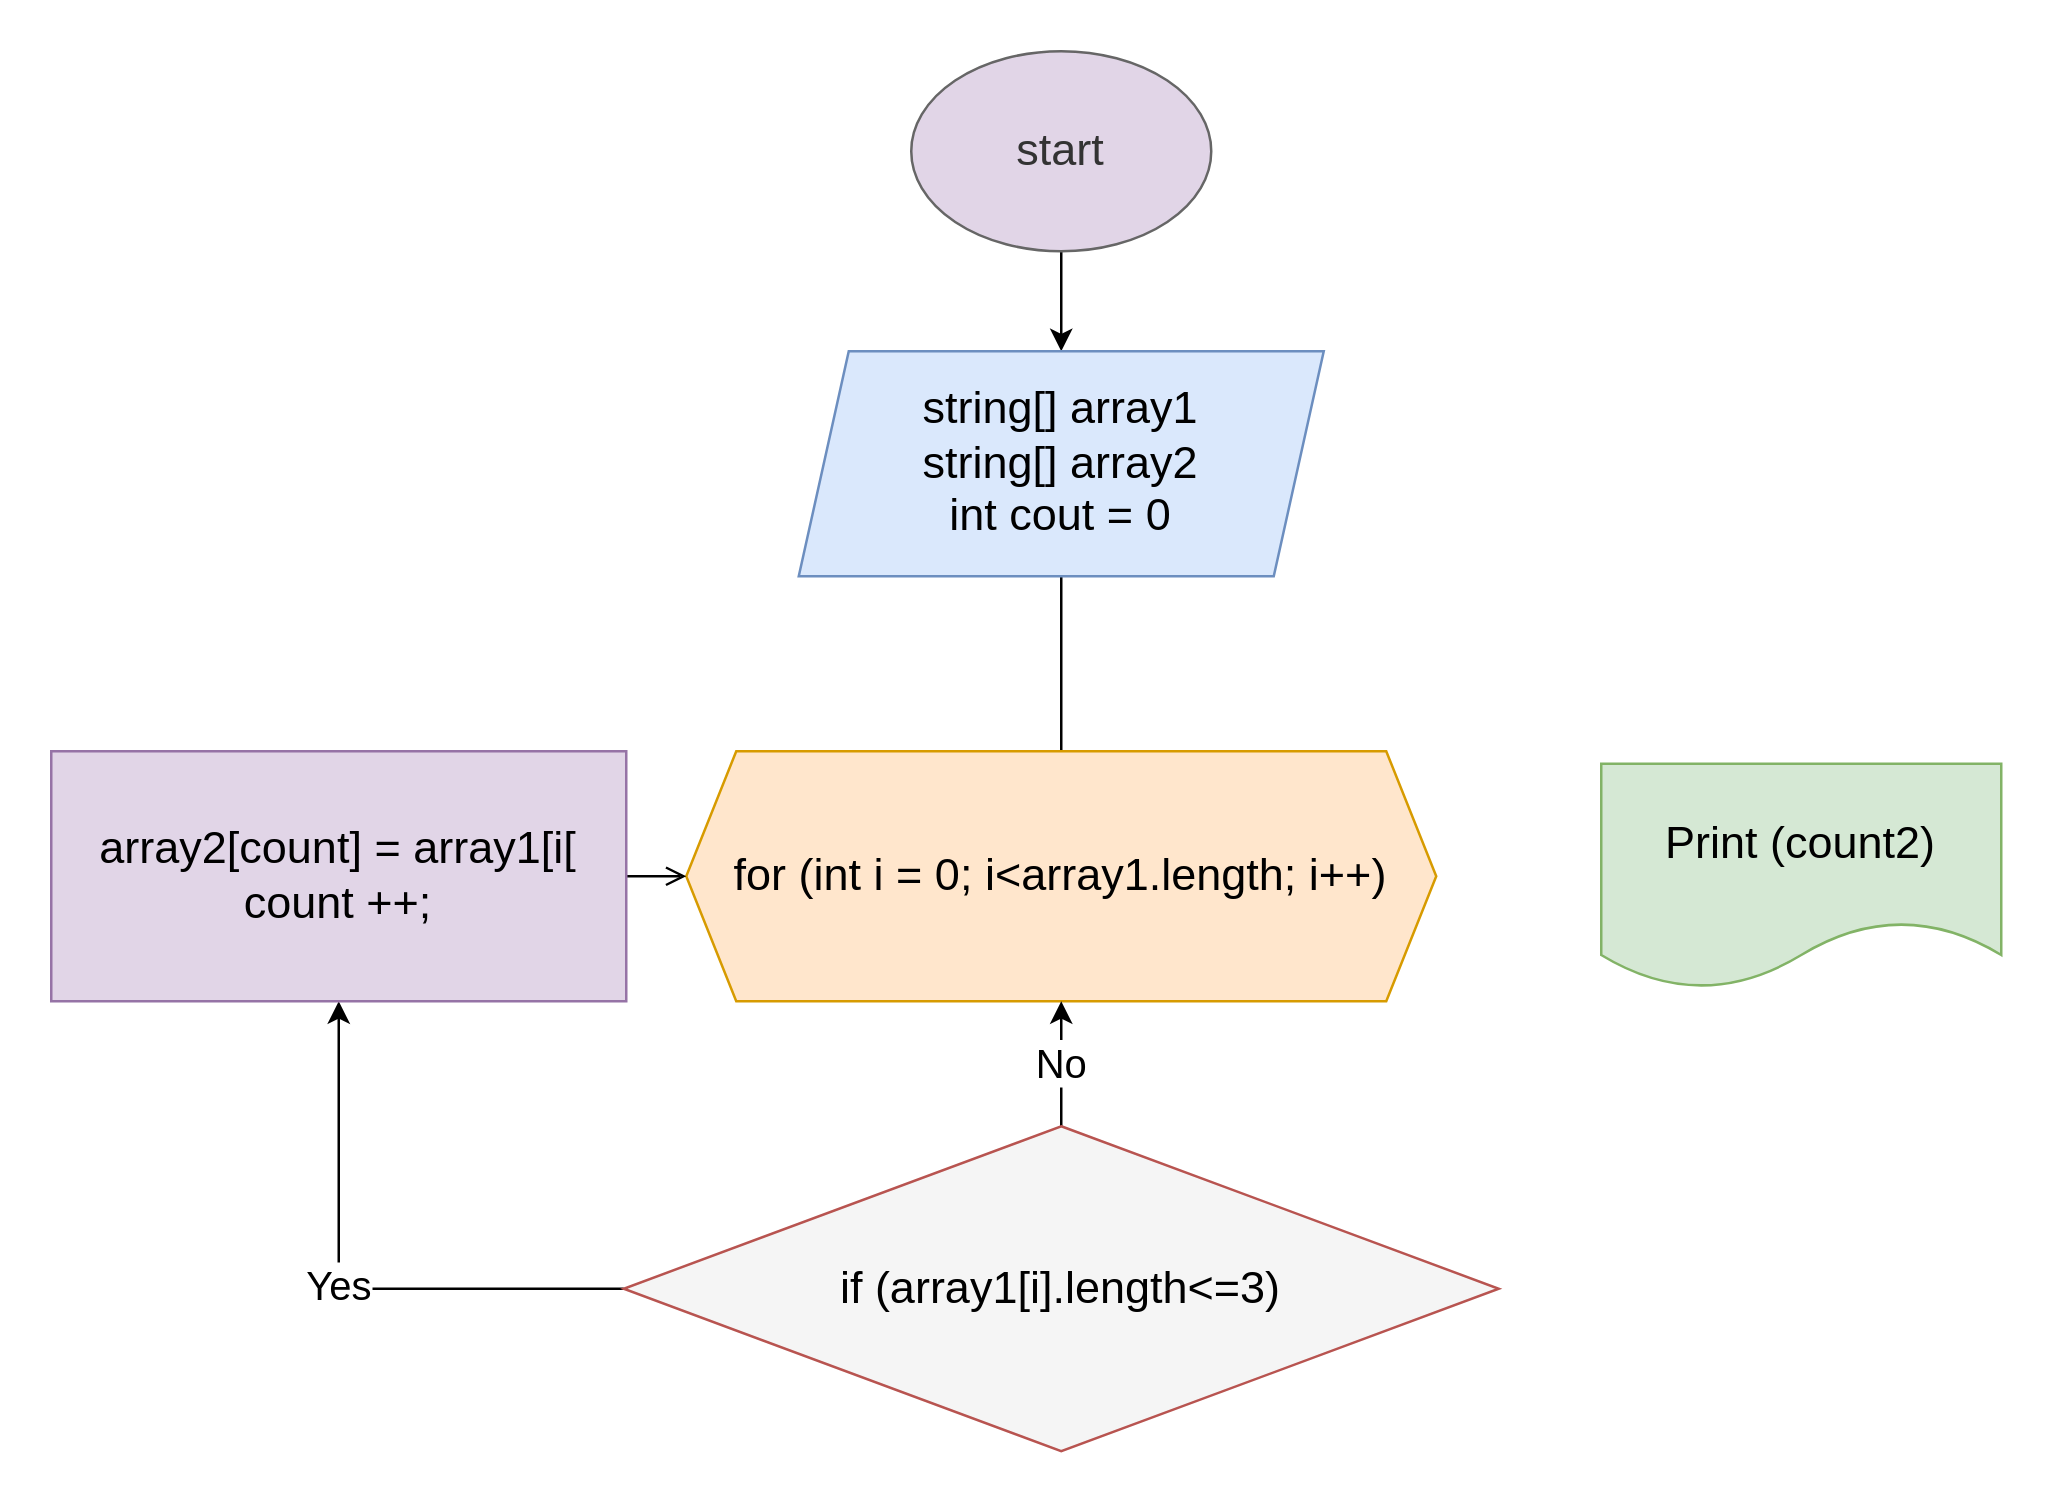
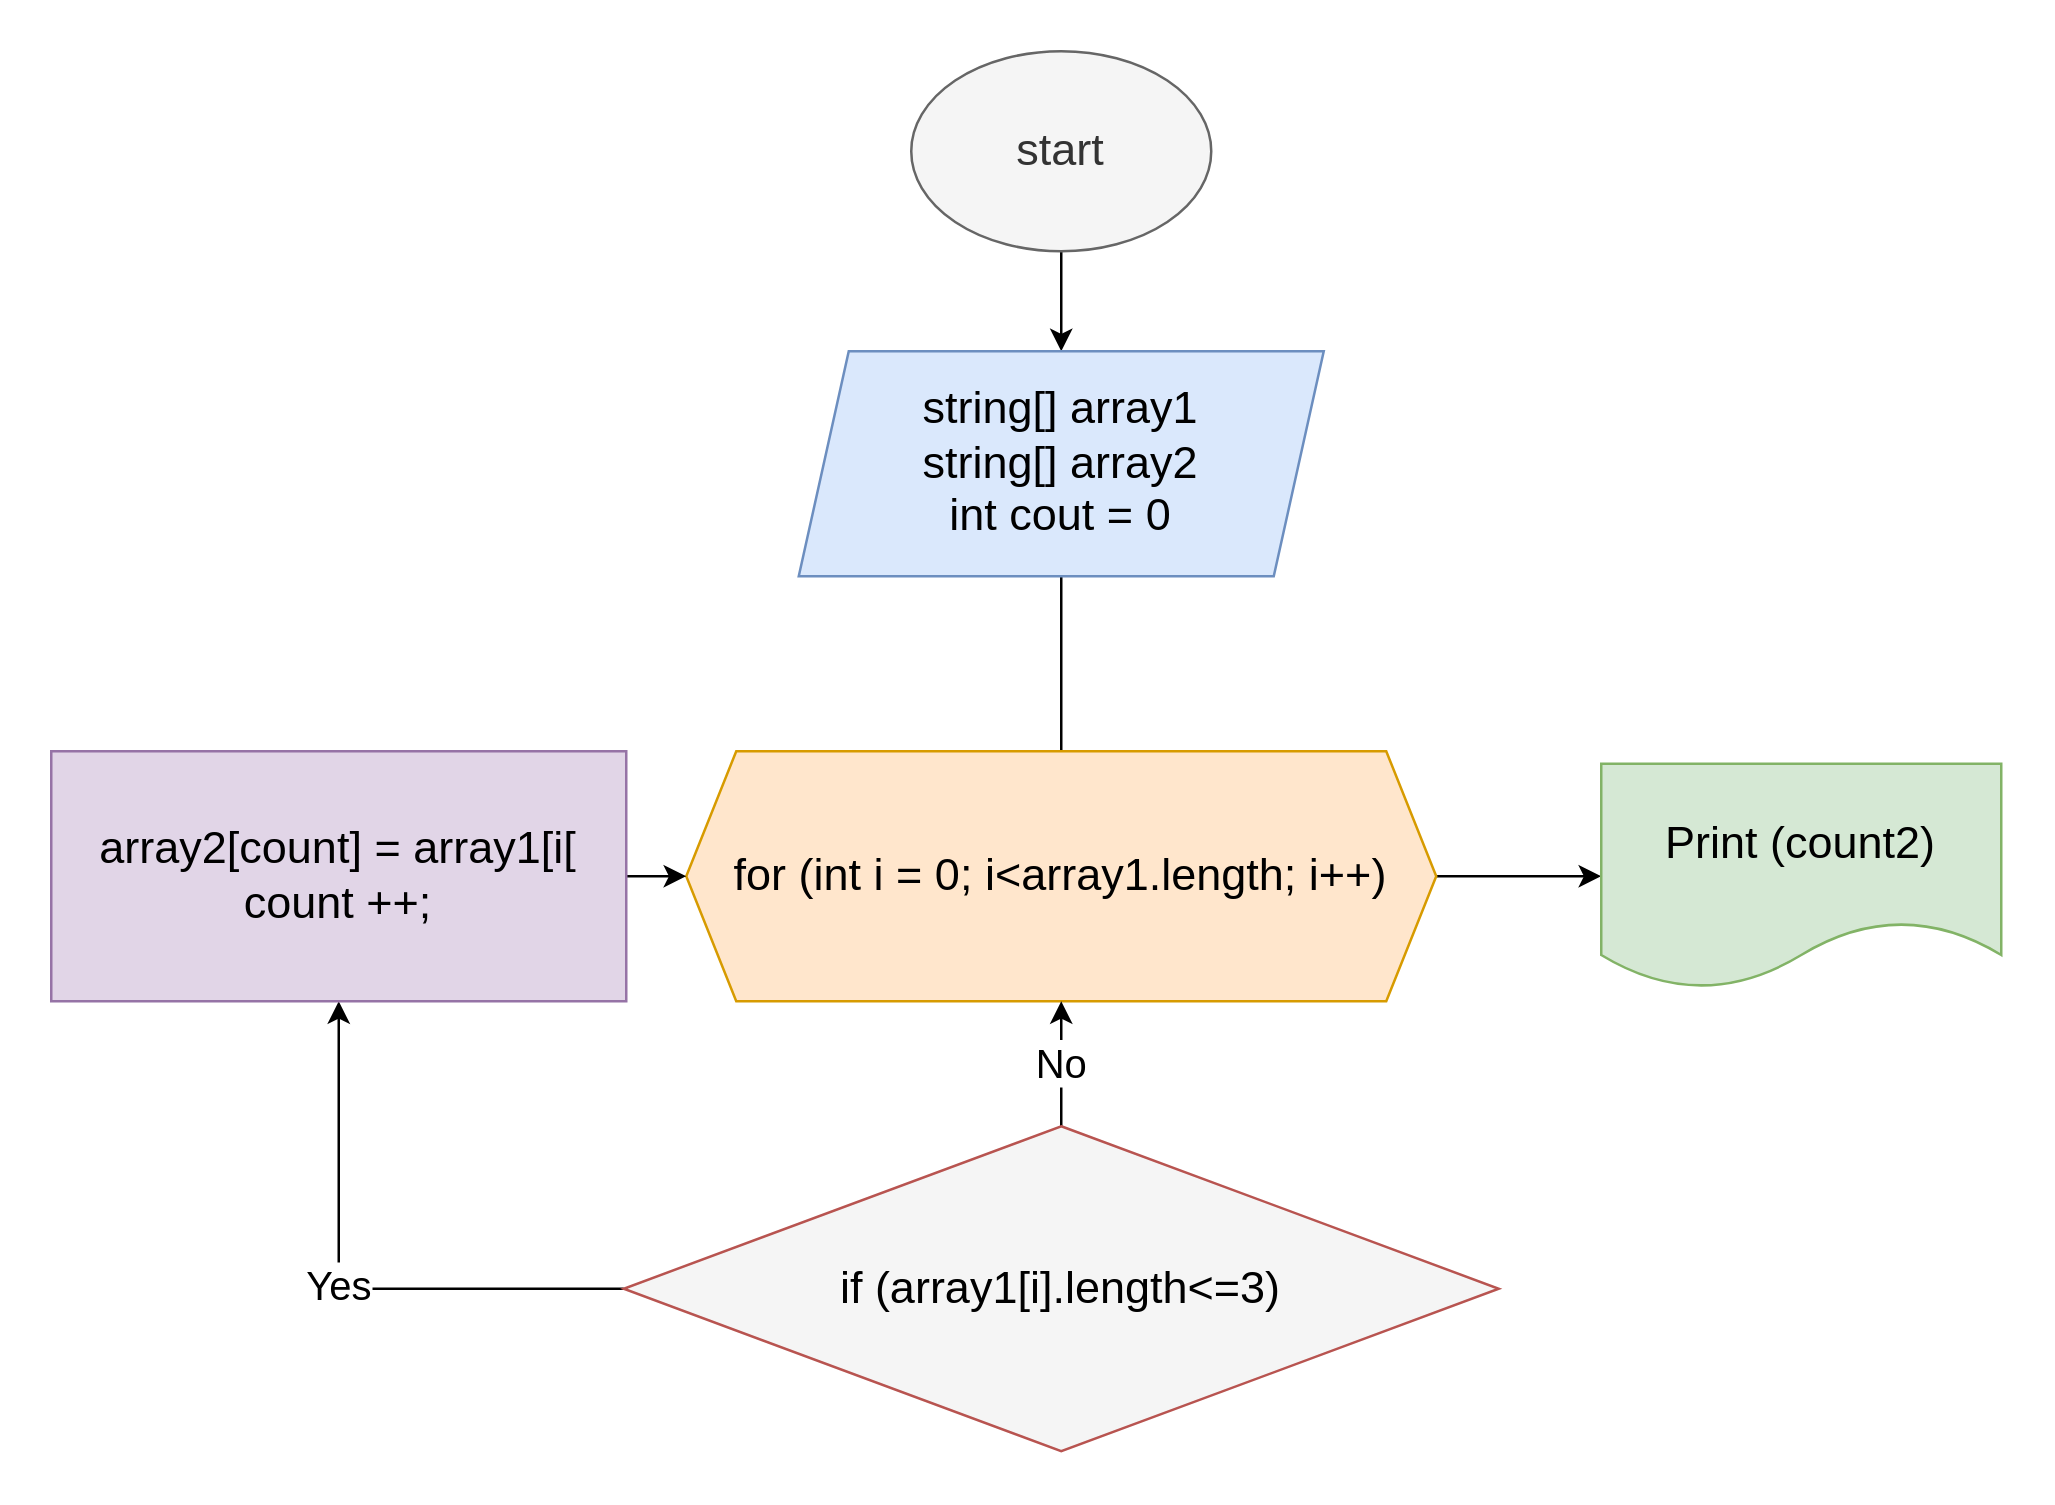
(1061, 151) -> (1061, 151)
(672, 876) -> (668, 876)
none -> (1510, 876)
